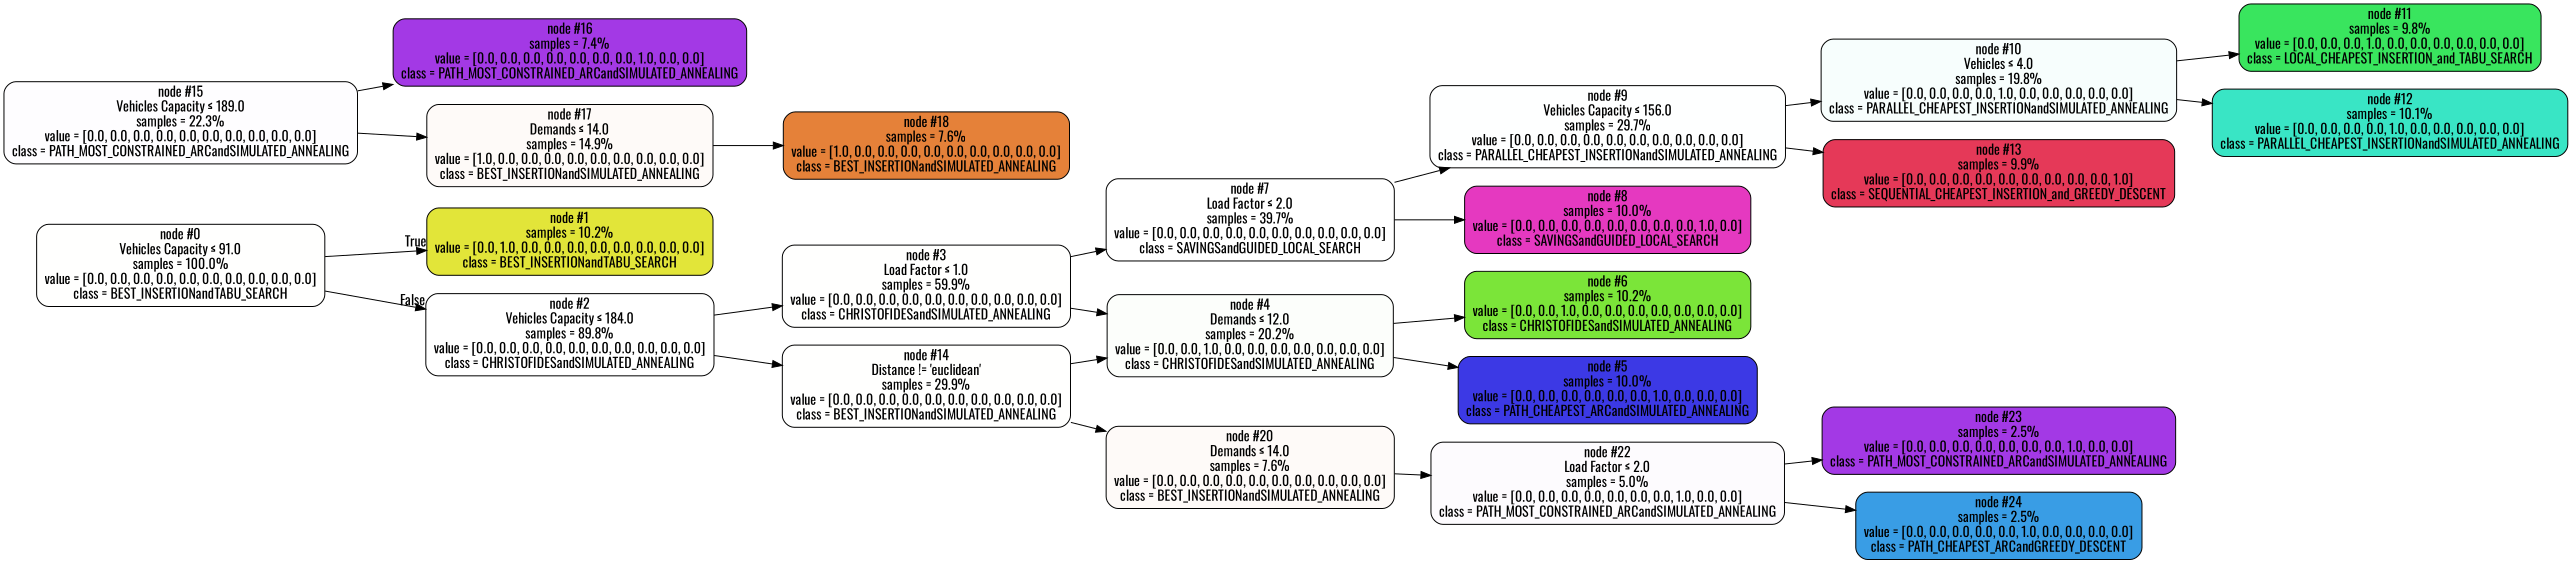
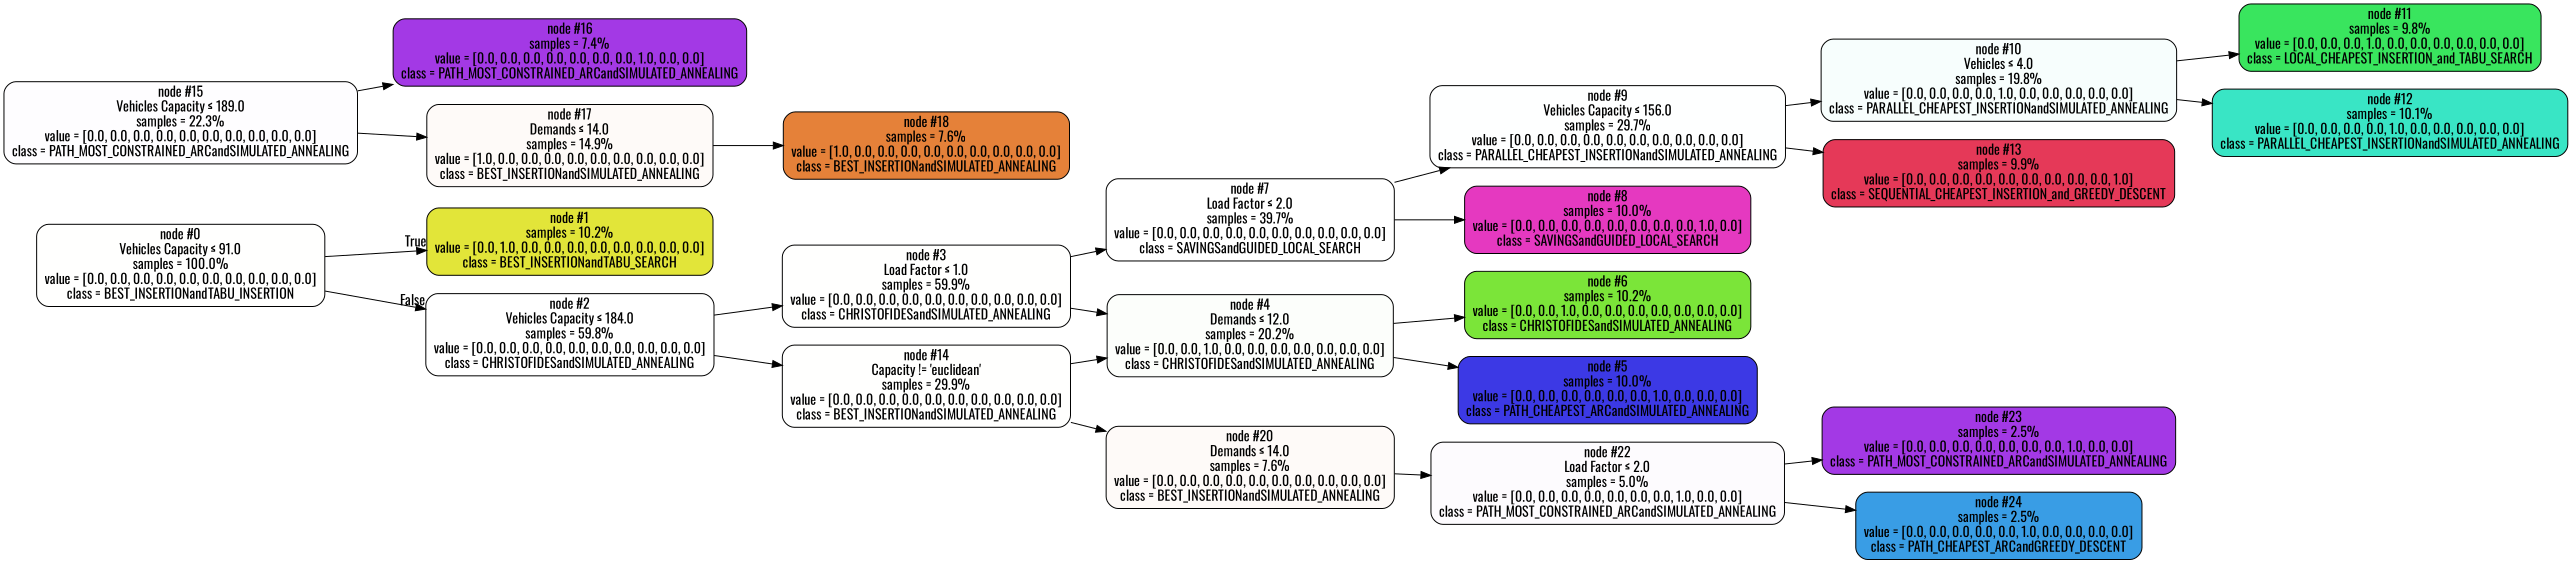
(181, 295) -> (181, 295)
(570, 334) -> (570, 334)
(926, 371) -> (926, 371)
